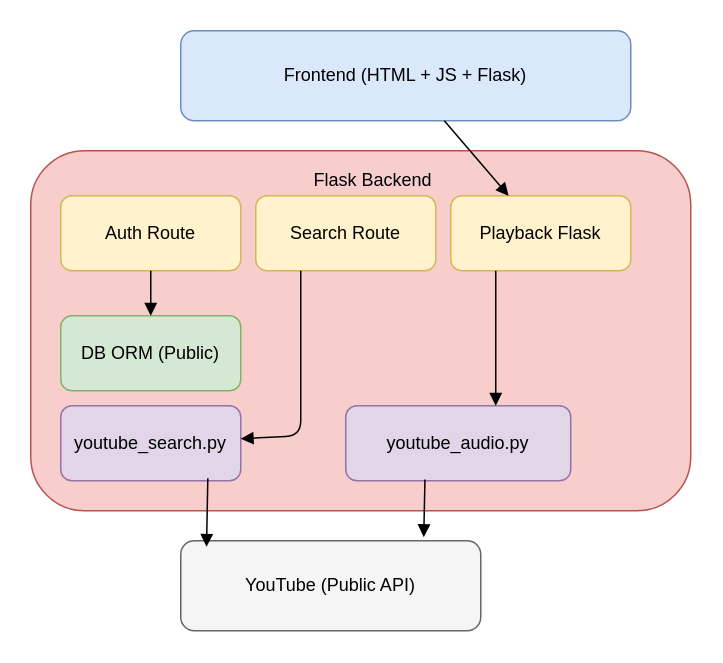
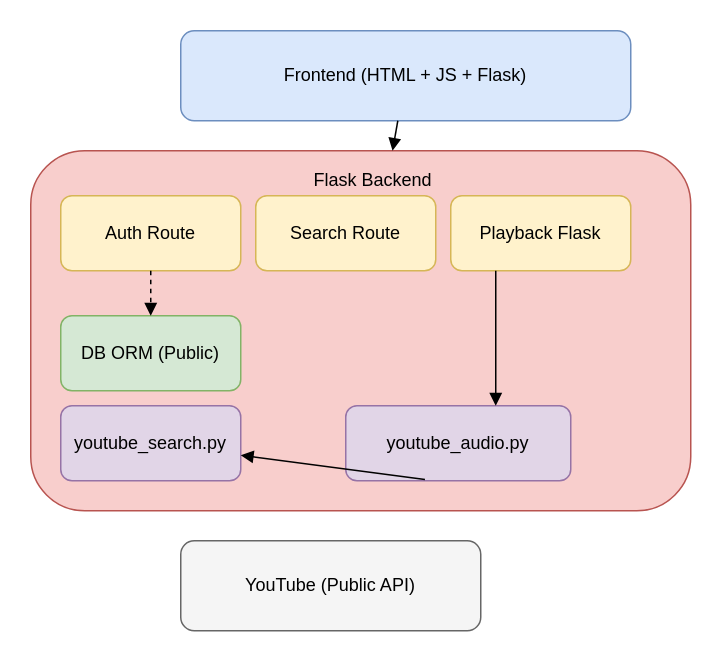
(473, 154) -> (396, 130)
(151, 288) -> (151, 288)
(301, 372) -> none
(424, 502) -> (339, 468)
(207, 506) -> none
